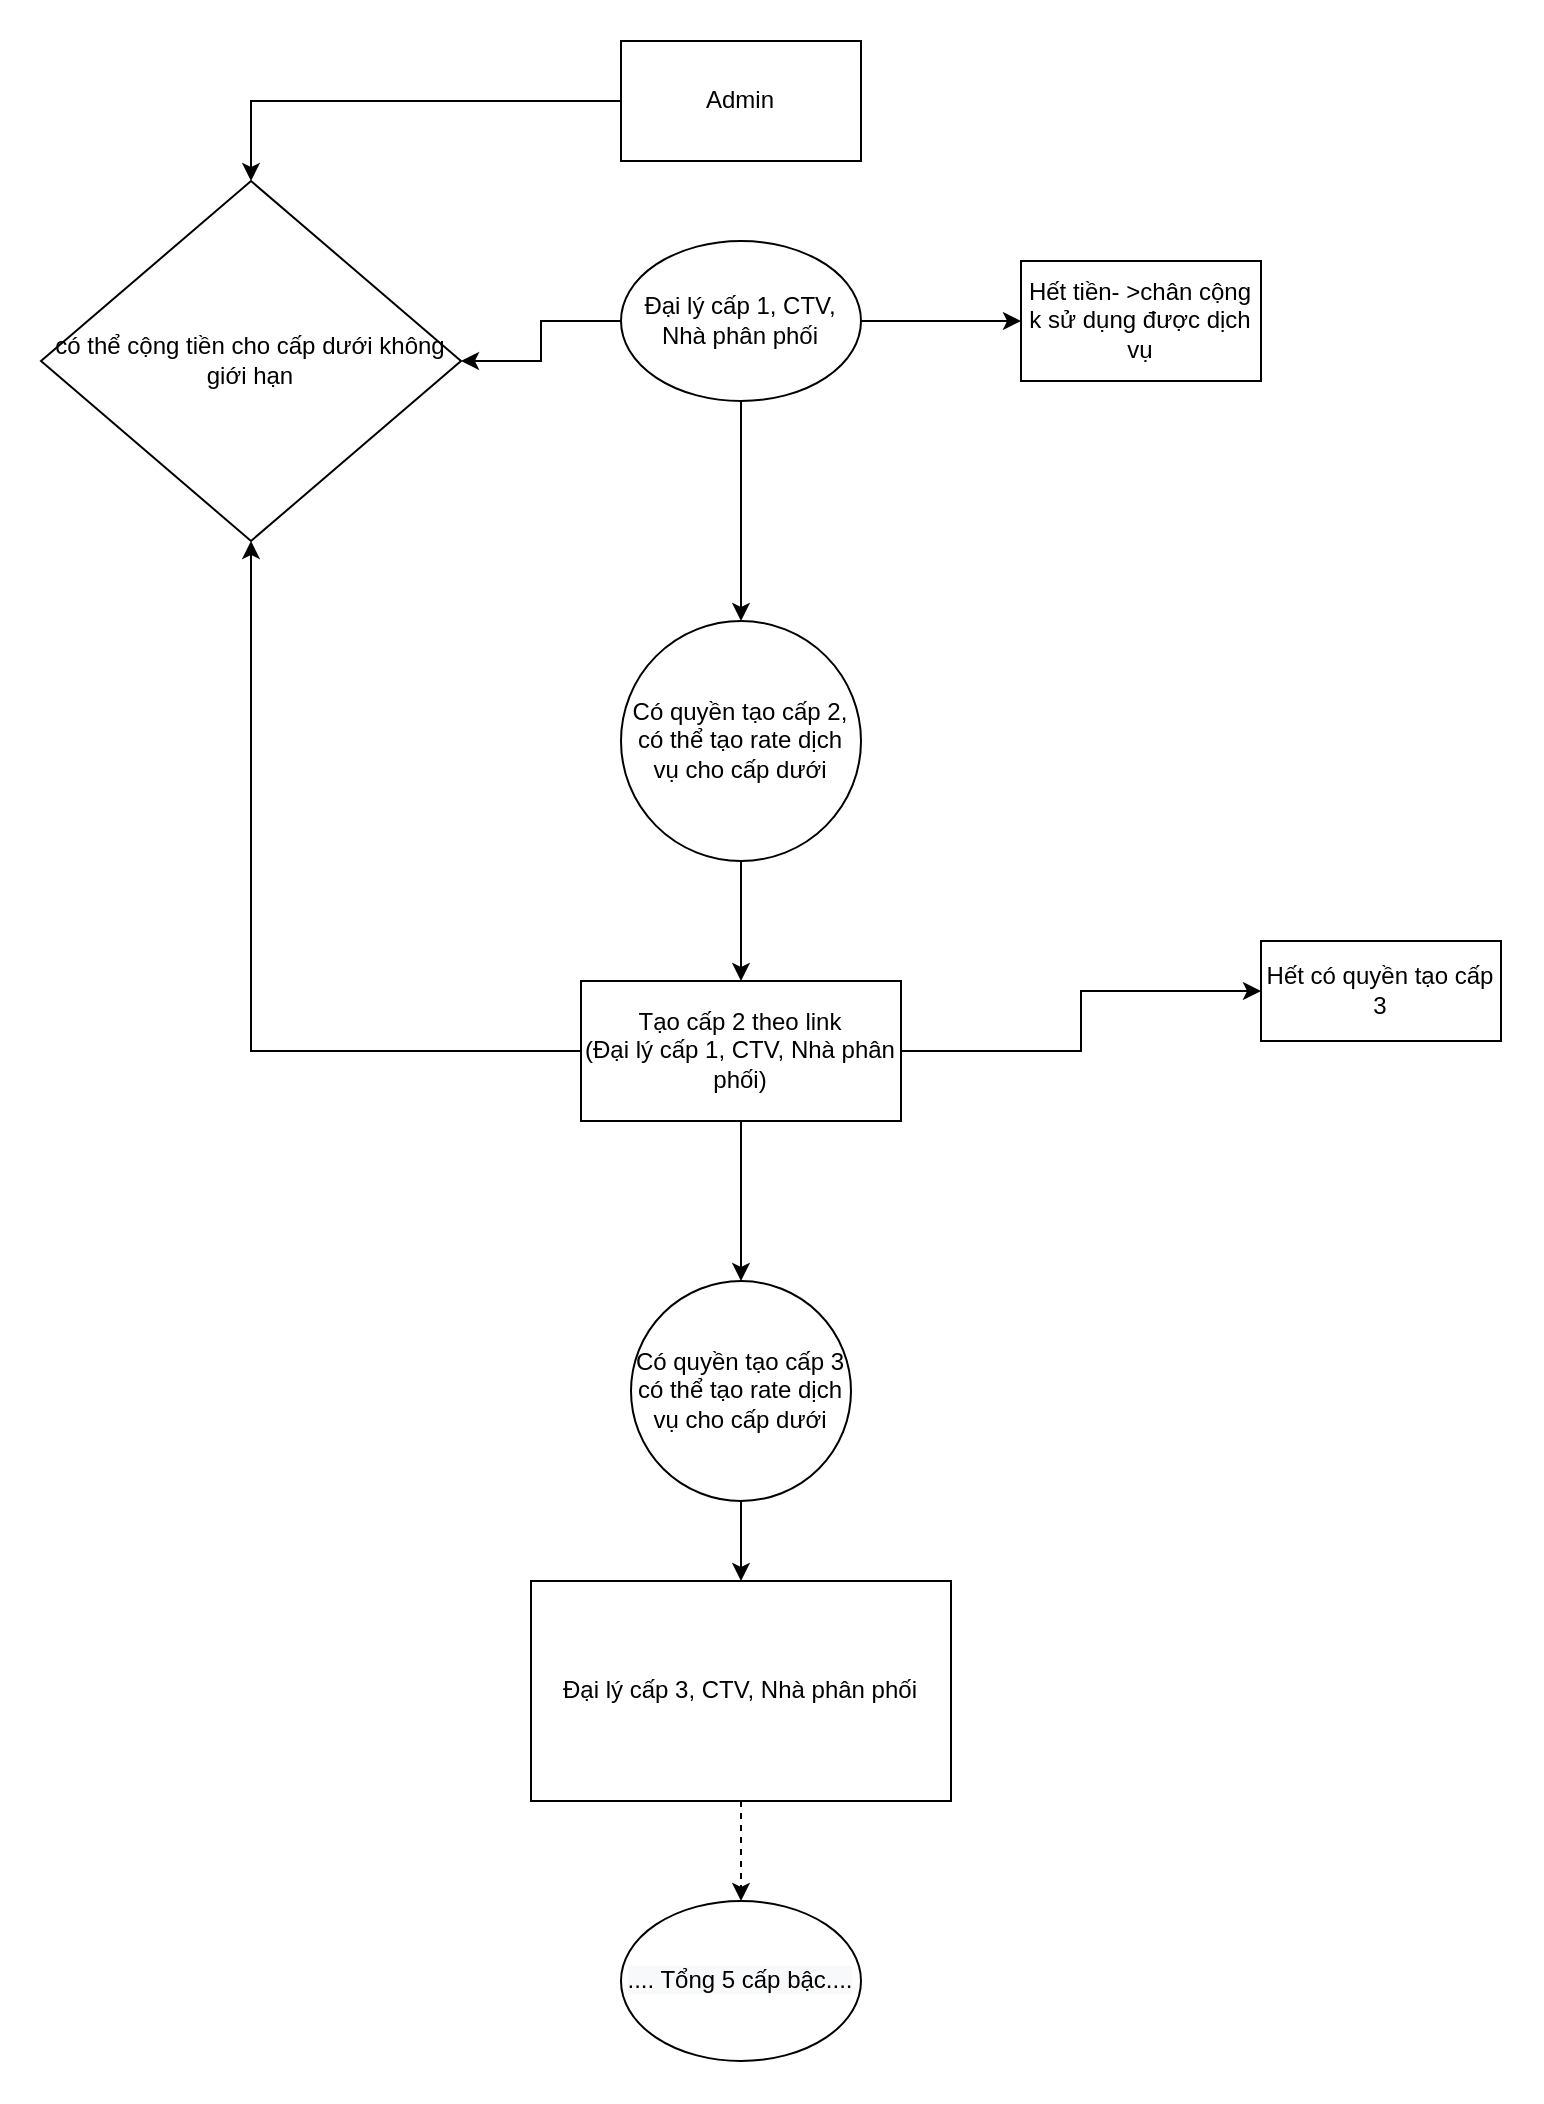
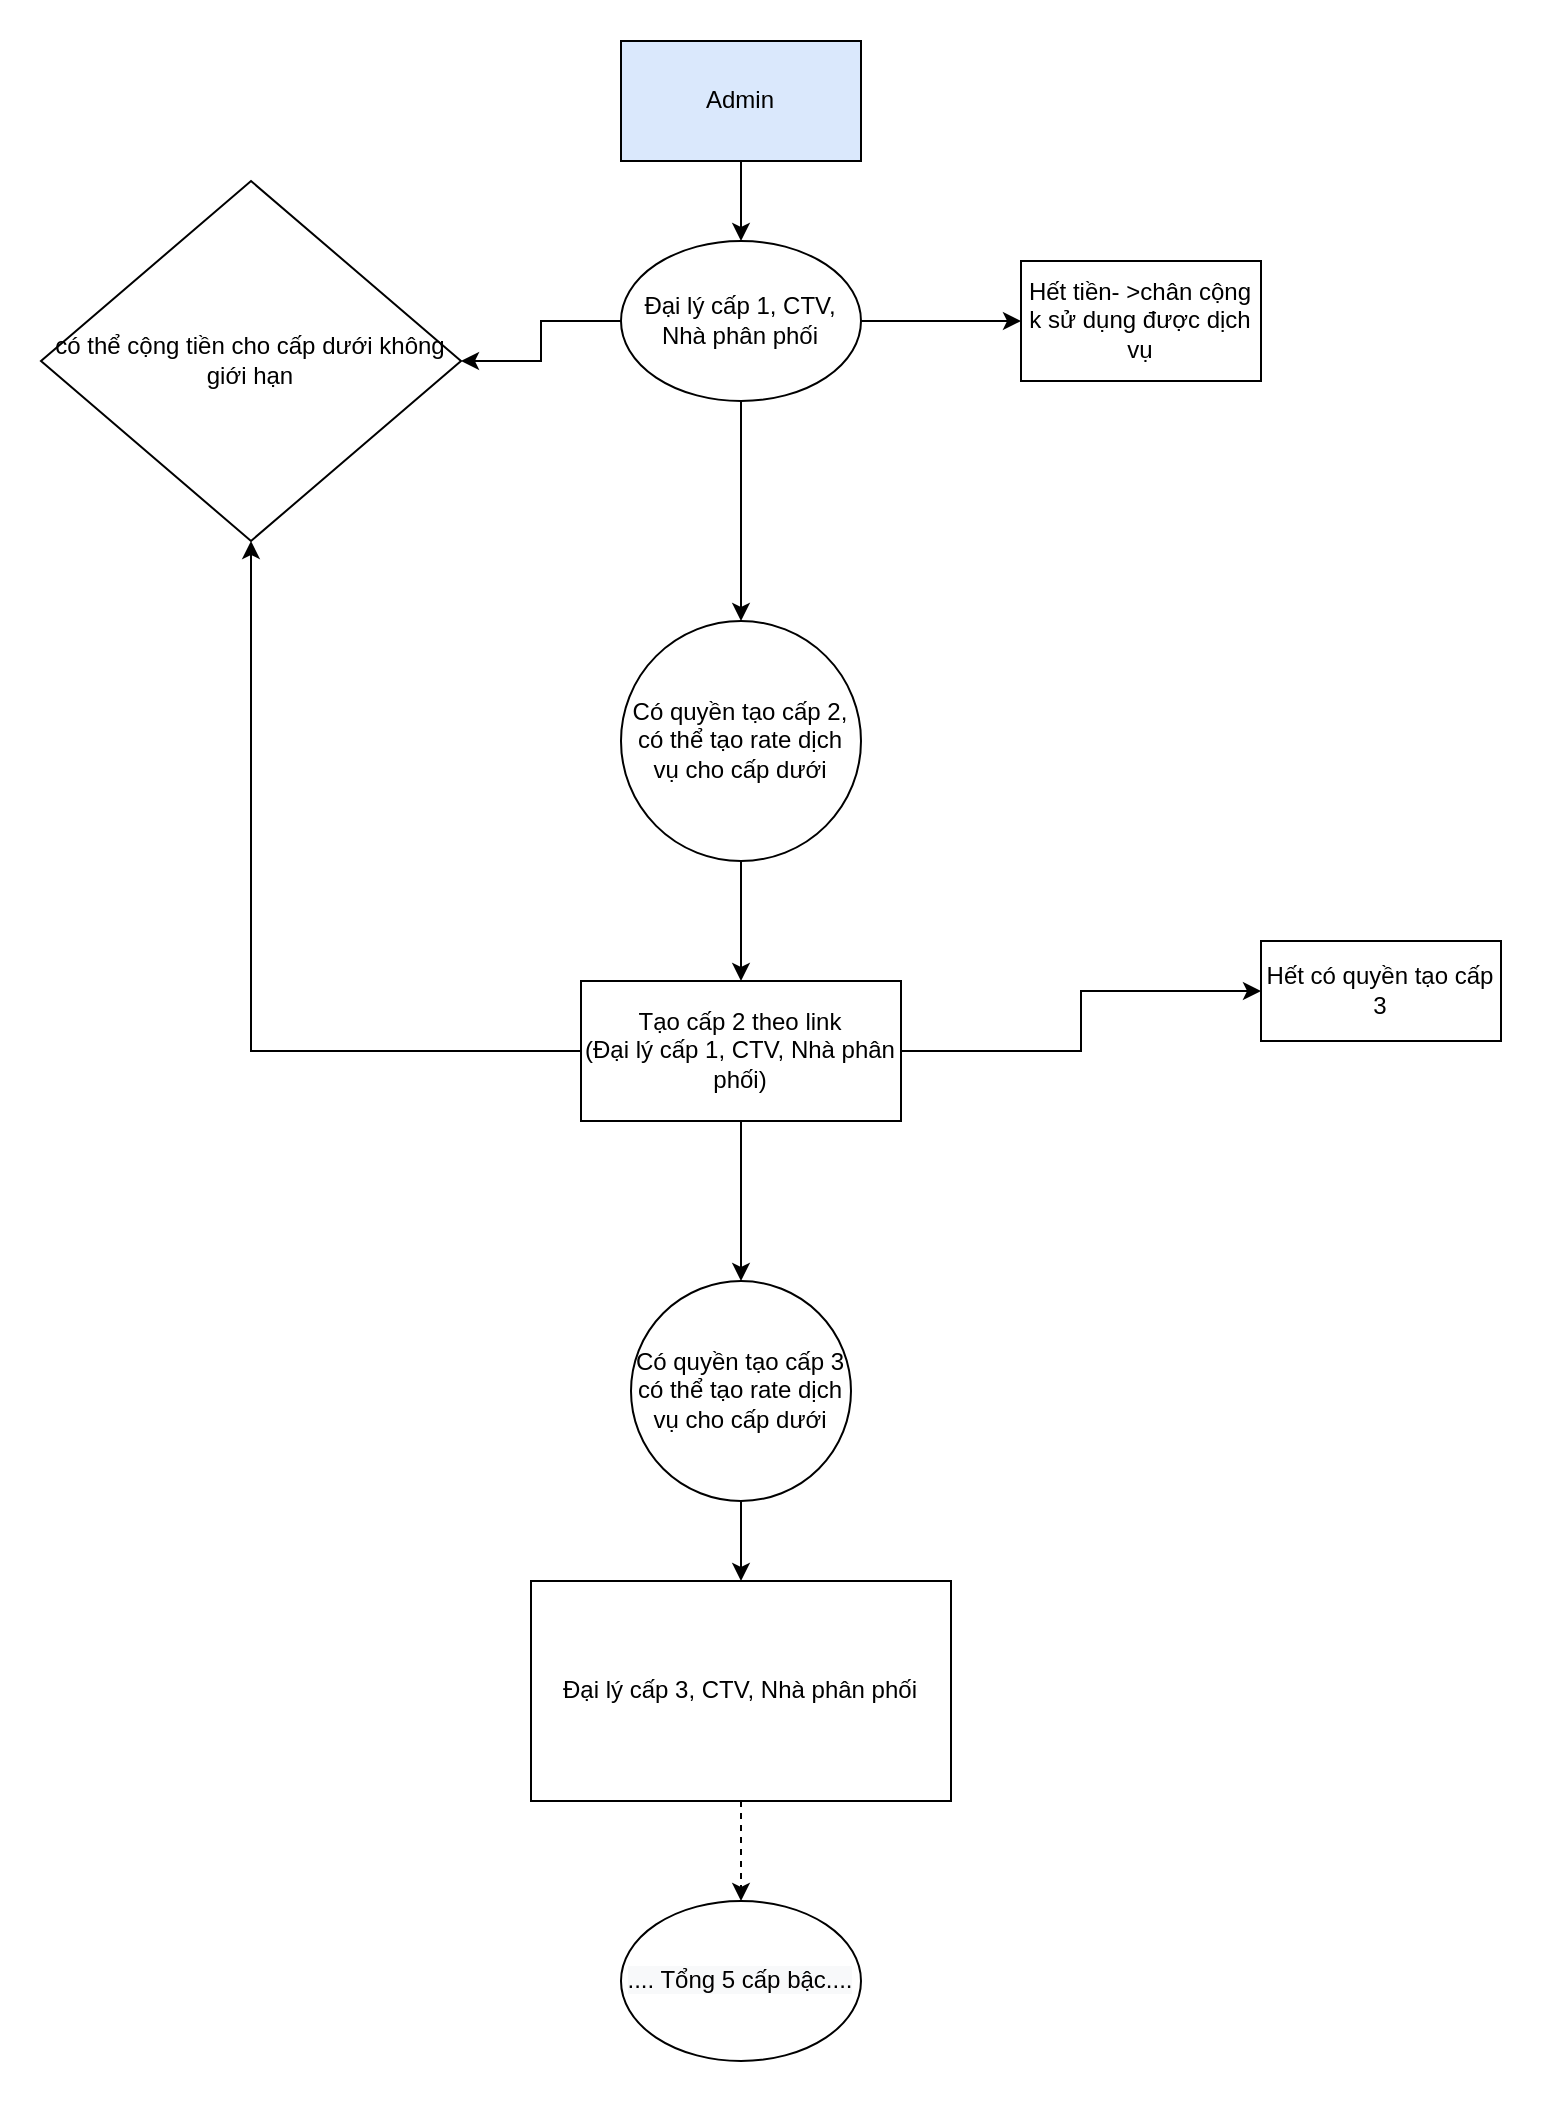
(403, 101) -> (741, 194)
(741, 101) -> (741, 101)
